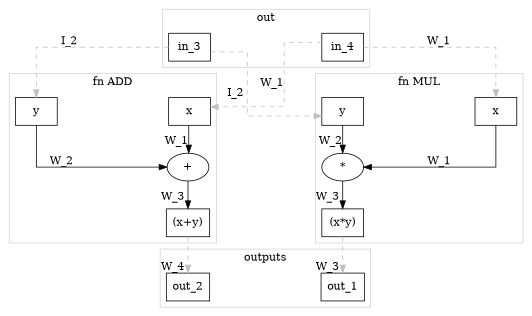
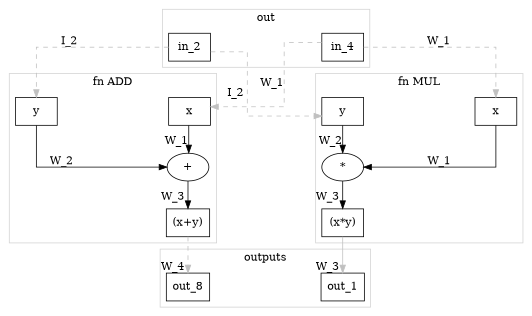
(190, 47) -> (190, 47)
(343, 254) -> (343, 254)
(188, 287) -> (188, 287)
